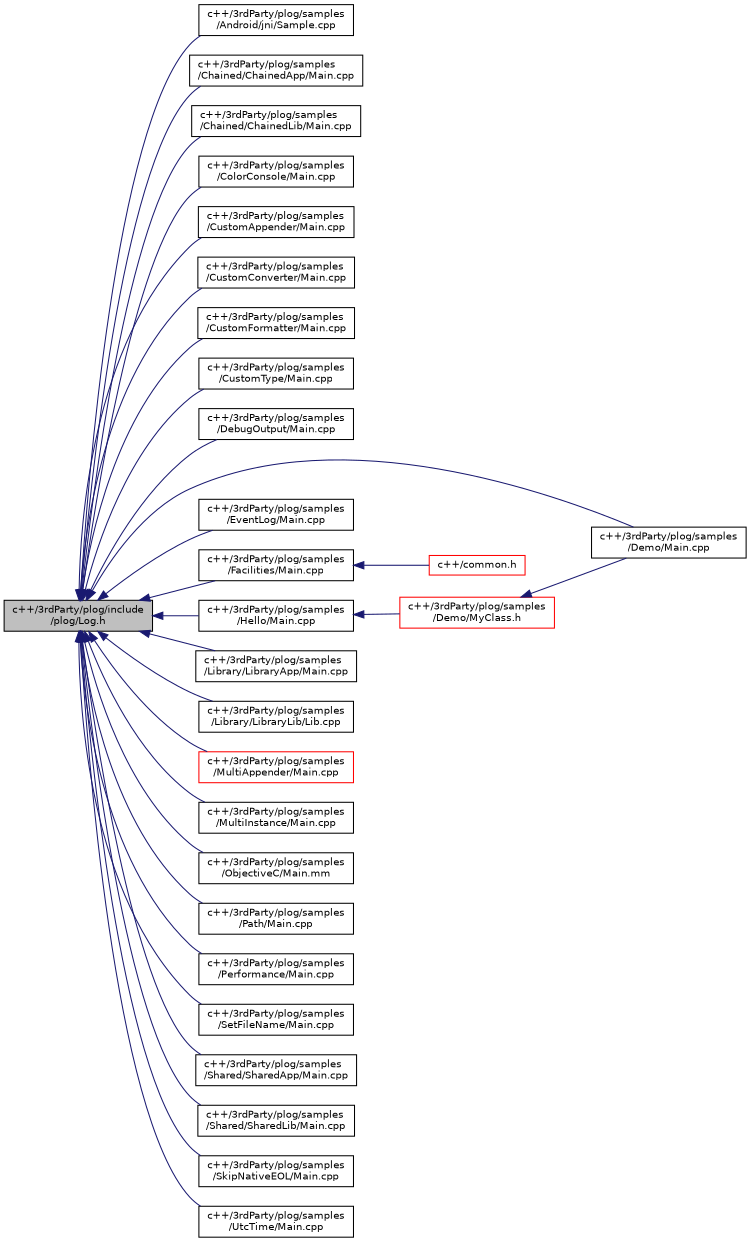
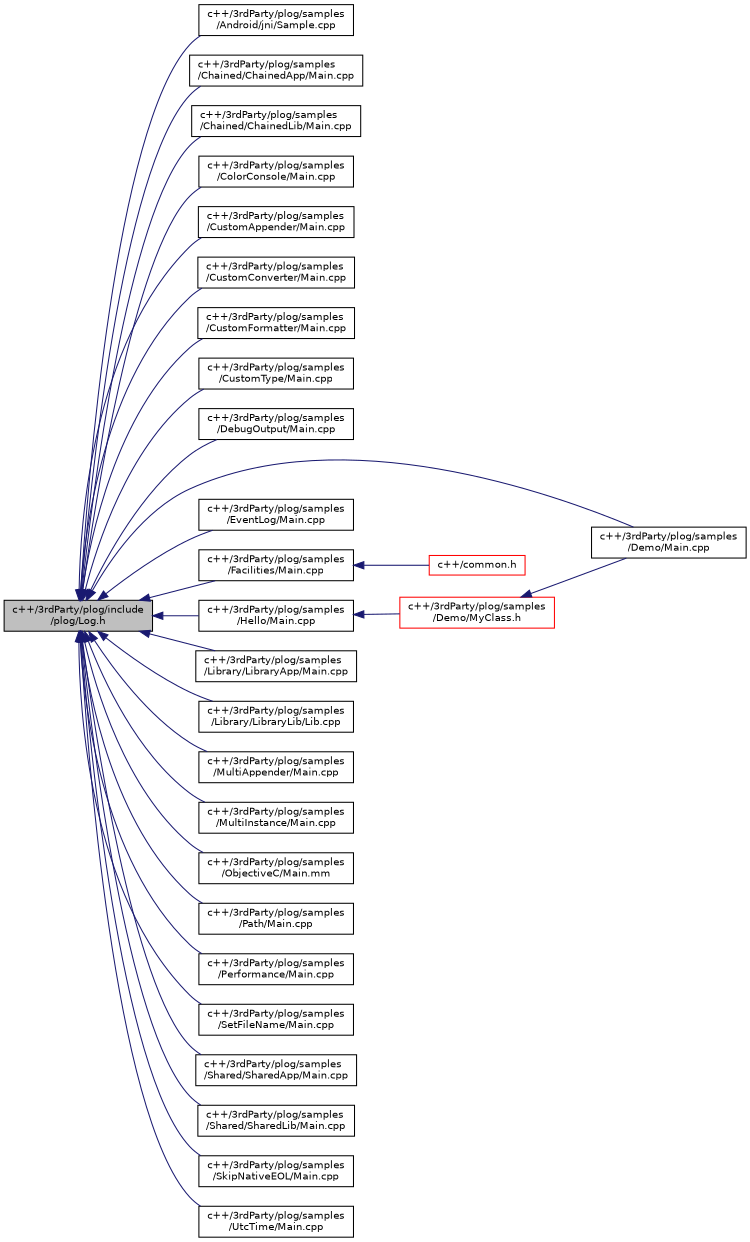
(276, 767) -> (276, 767)
